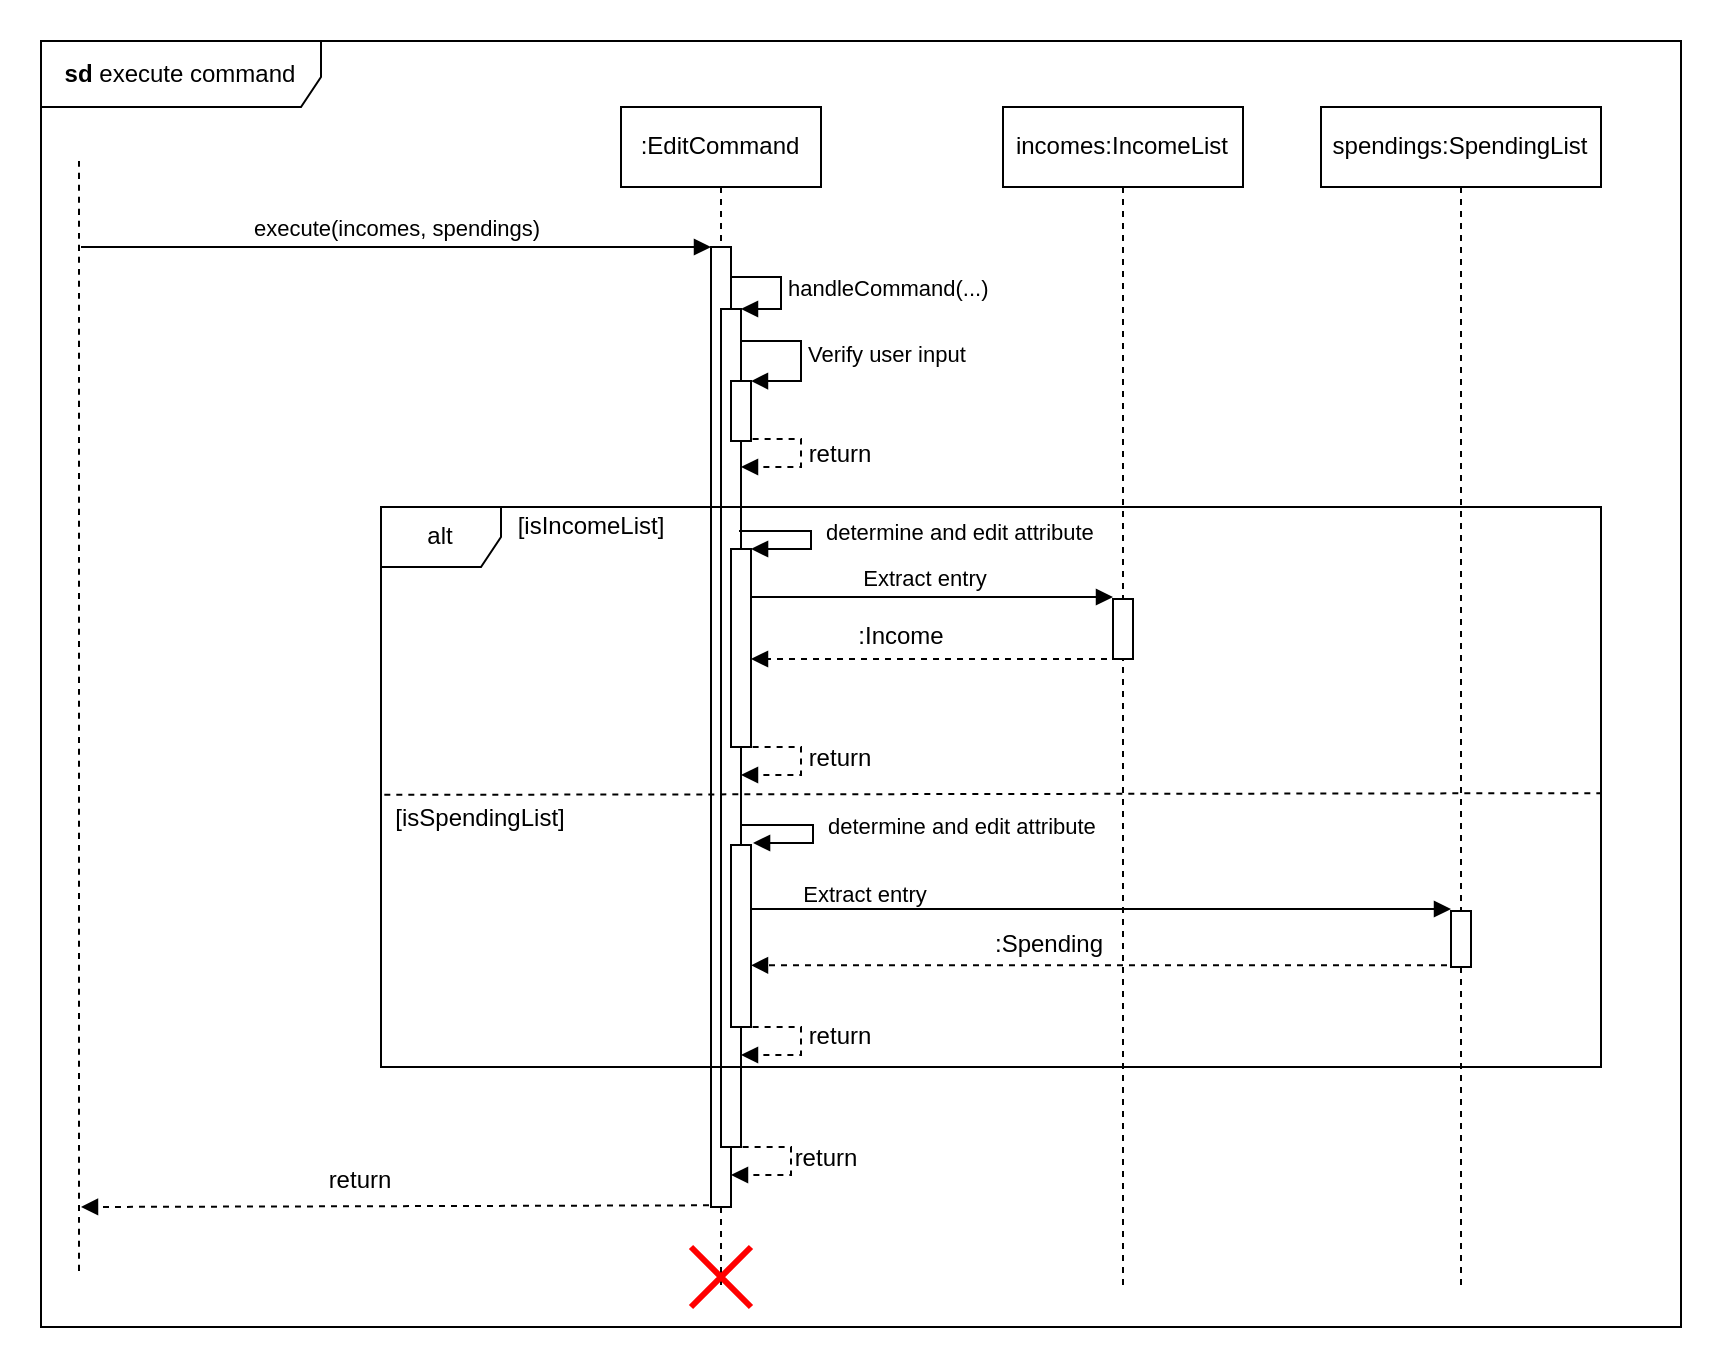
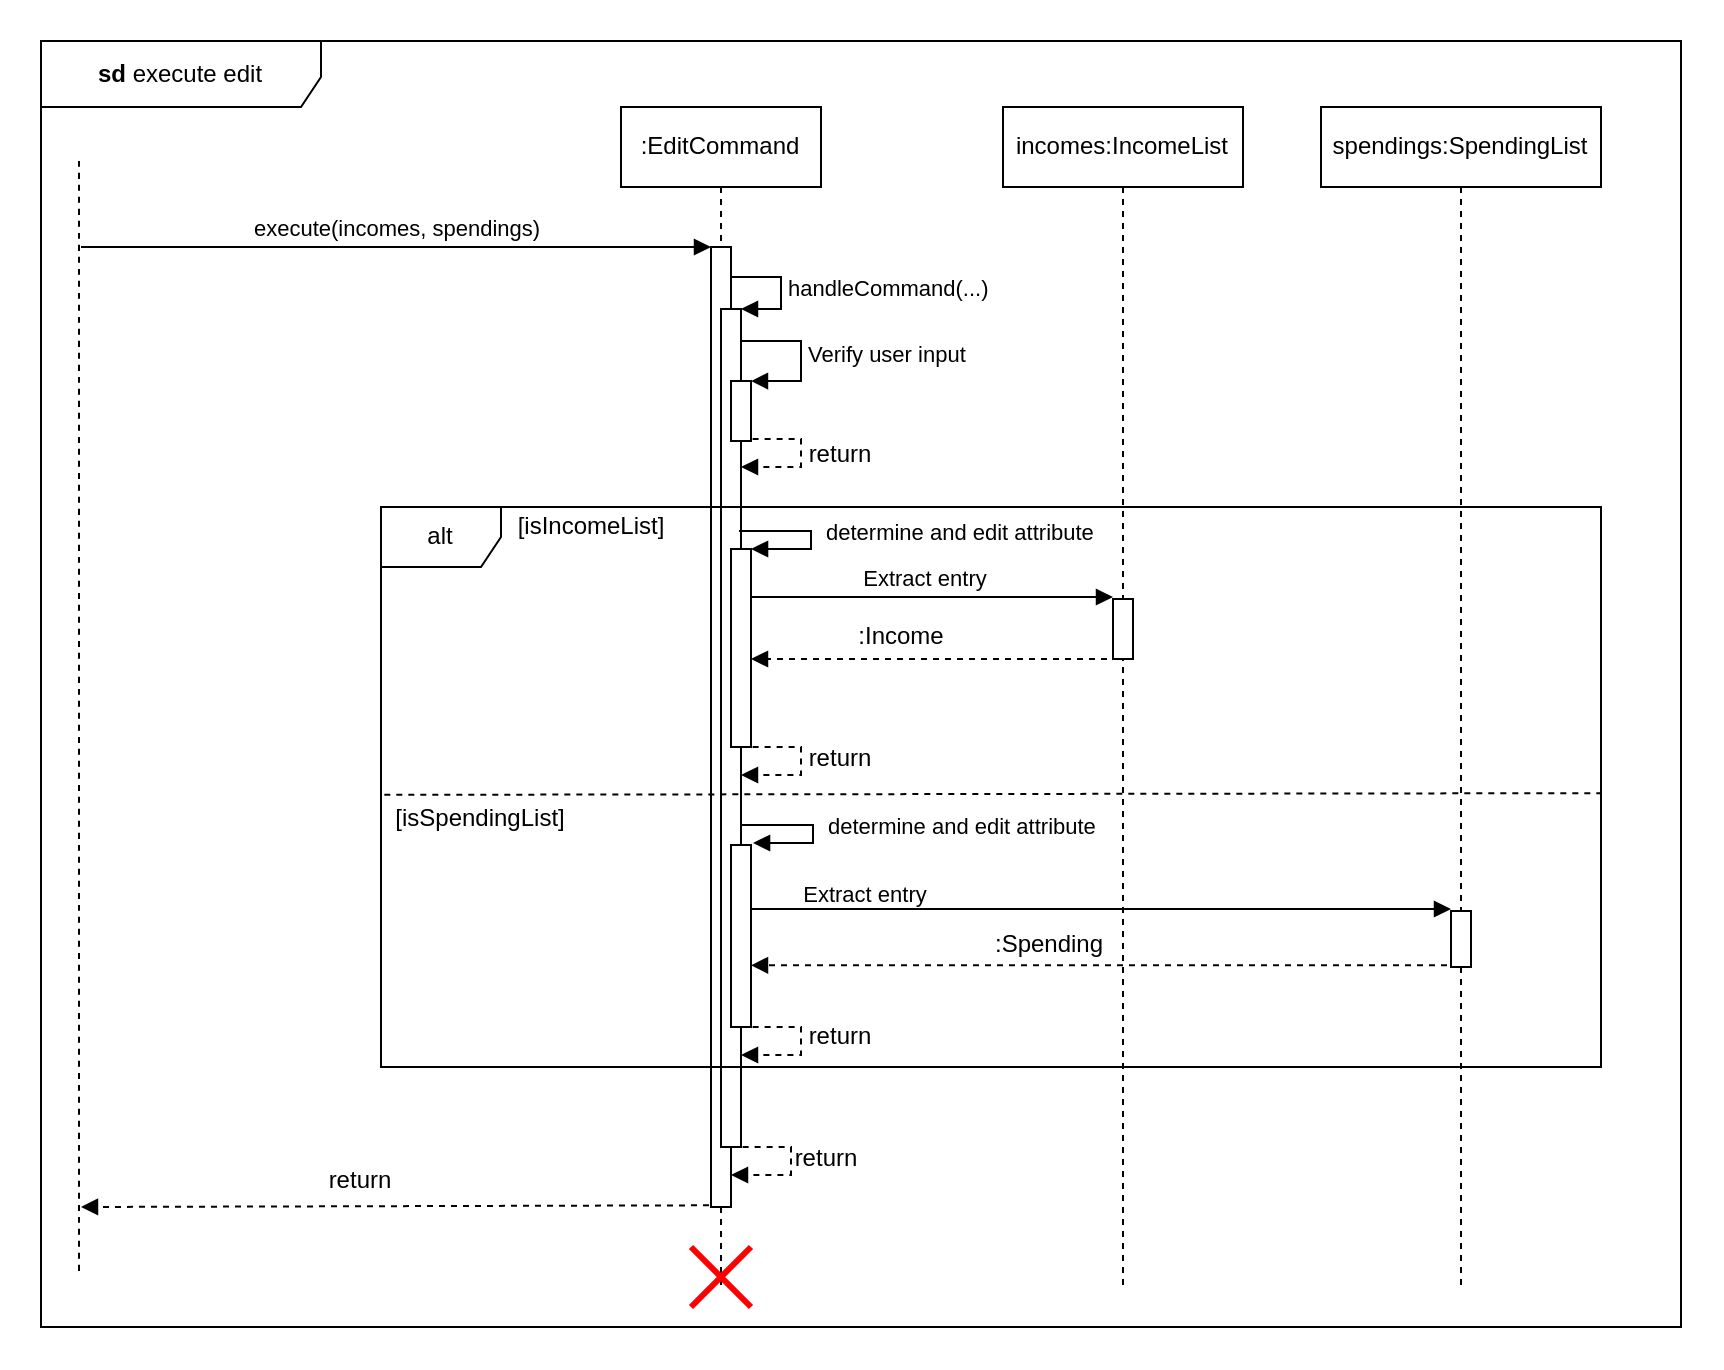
(181, 75) -> (181, 75)
